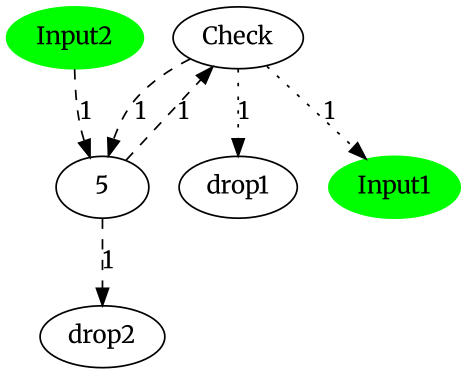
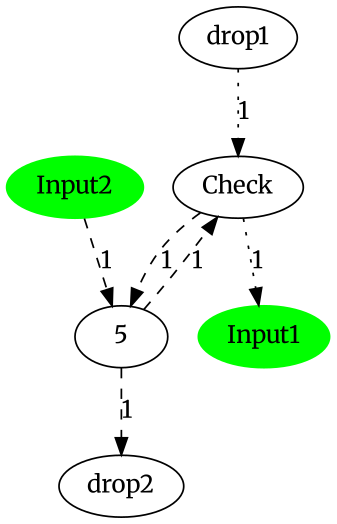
(238, 104) -> (238, 104)
